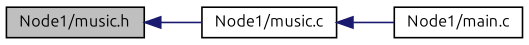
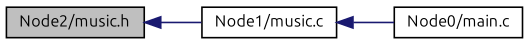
(75, 22) -> (75, 22)
(458, 22) -> (458, 22)
